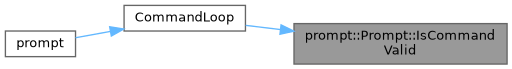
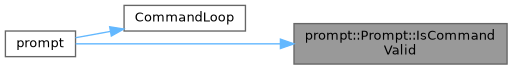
(263, 27) -> (178, 44)
